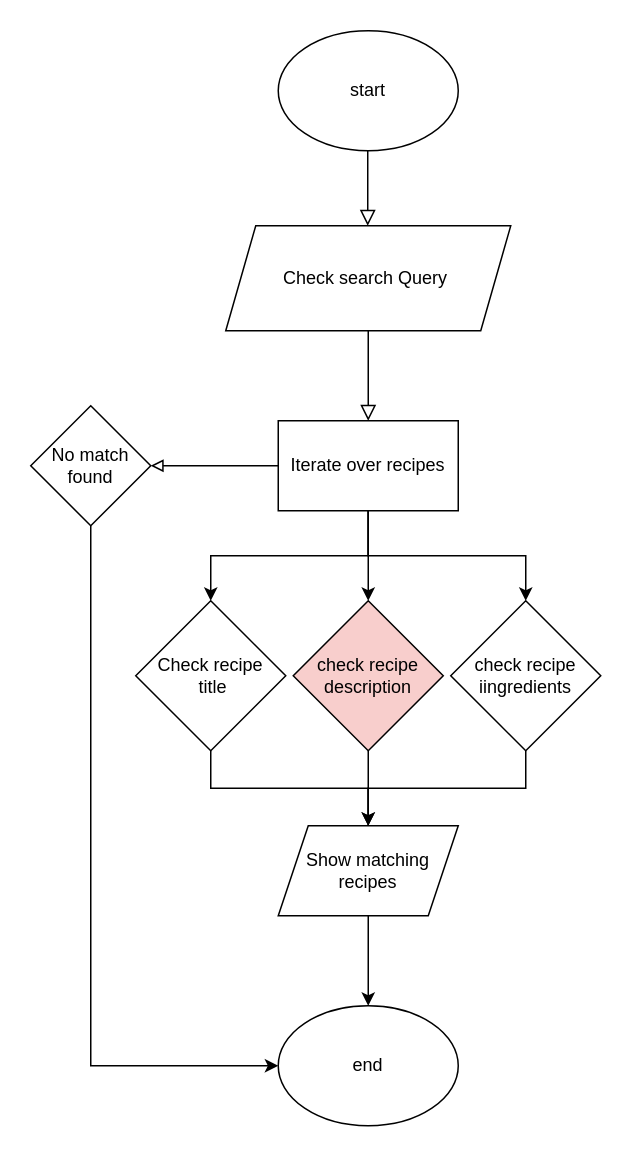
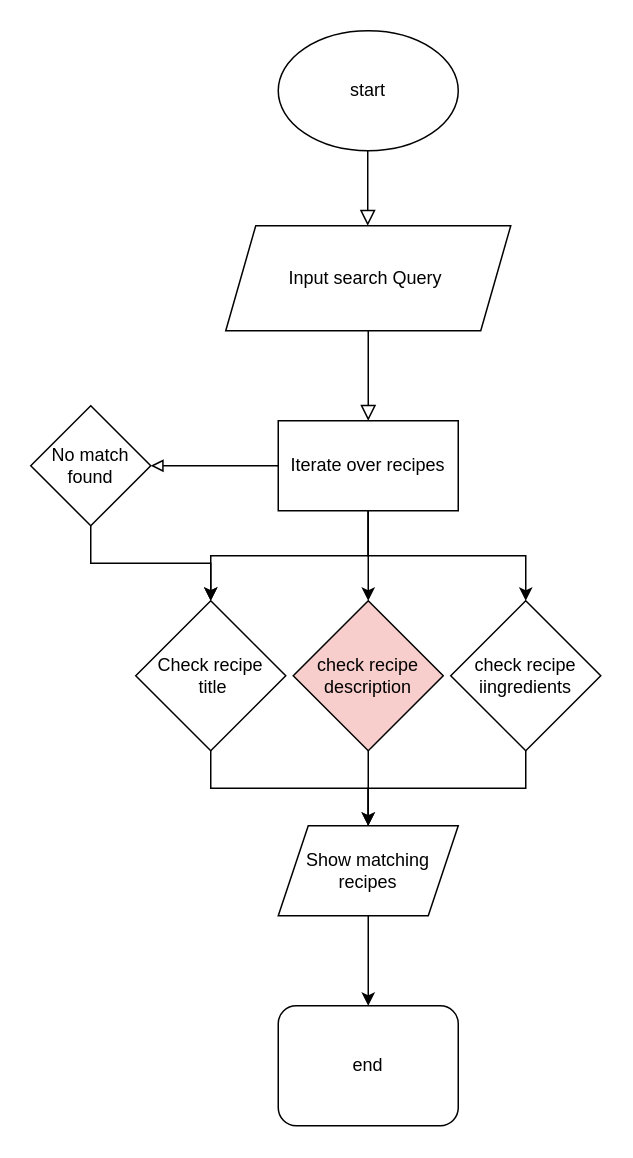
(368, 278) -> (368, 278)
(91, 901) -> (148, 563)
(368, 1066) -> (368, 1066)
